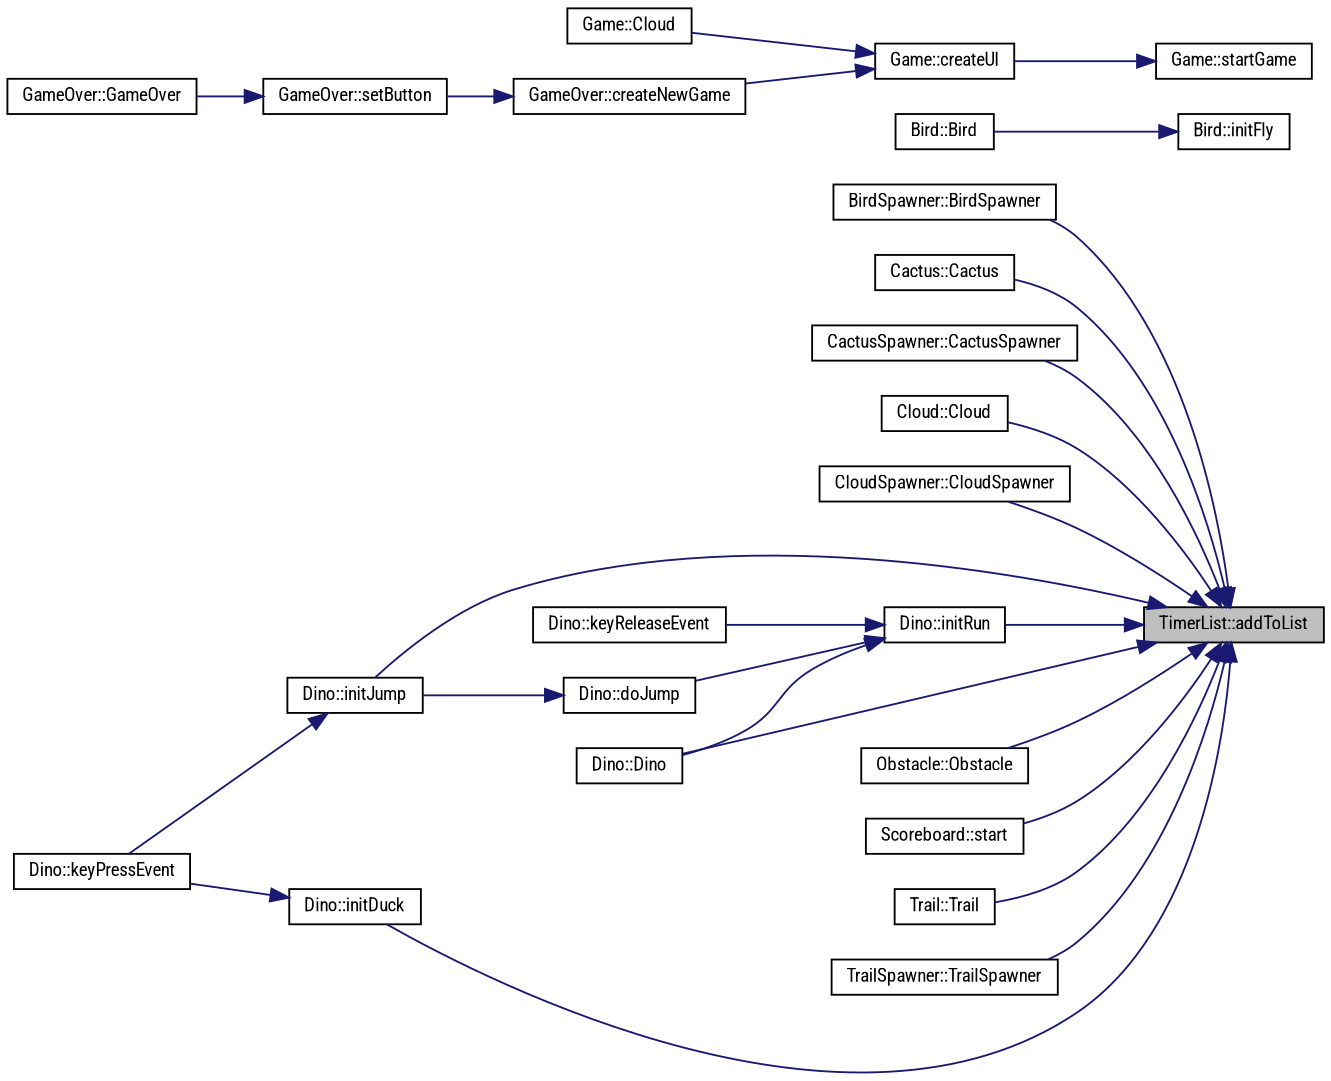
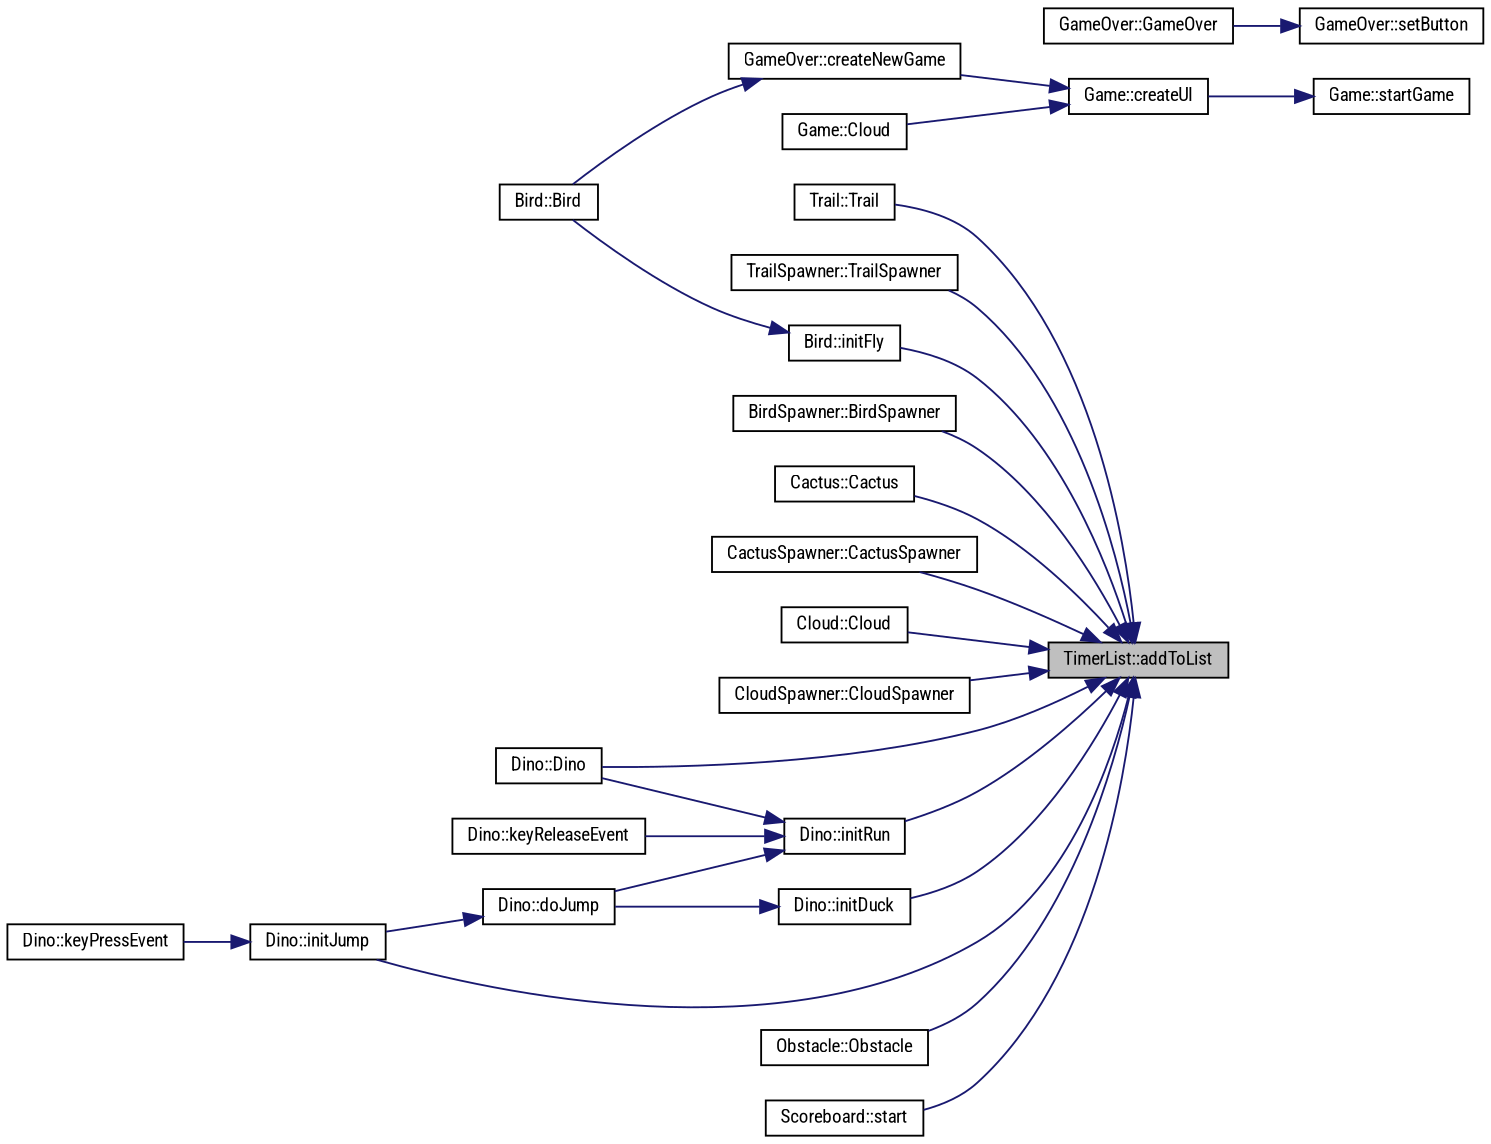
(471, 96) -> (654, 128)
none -> (1047, 455)
(230, 889) -> (687, 907)
